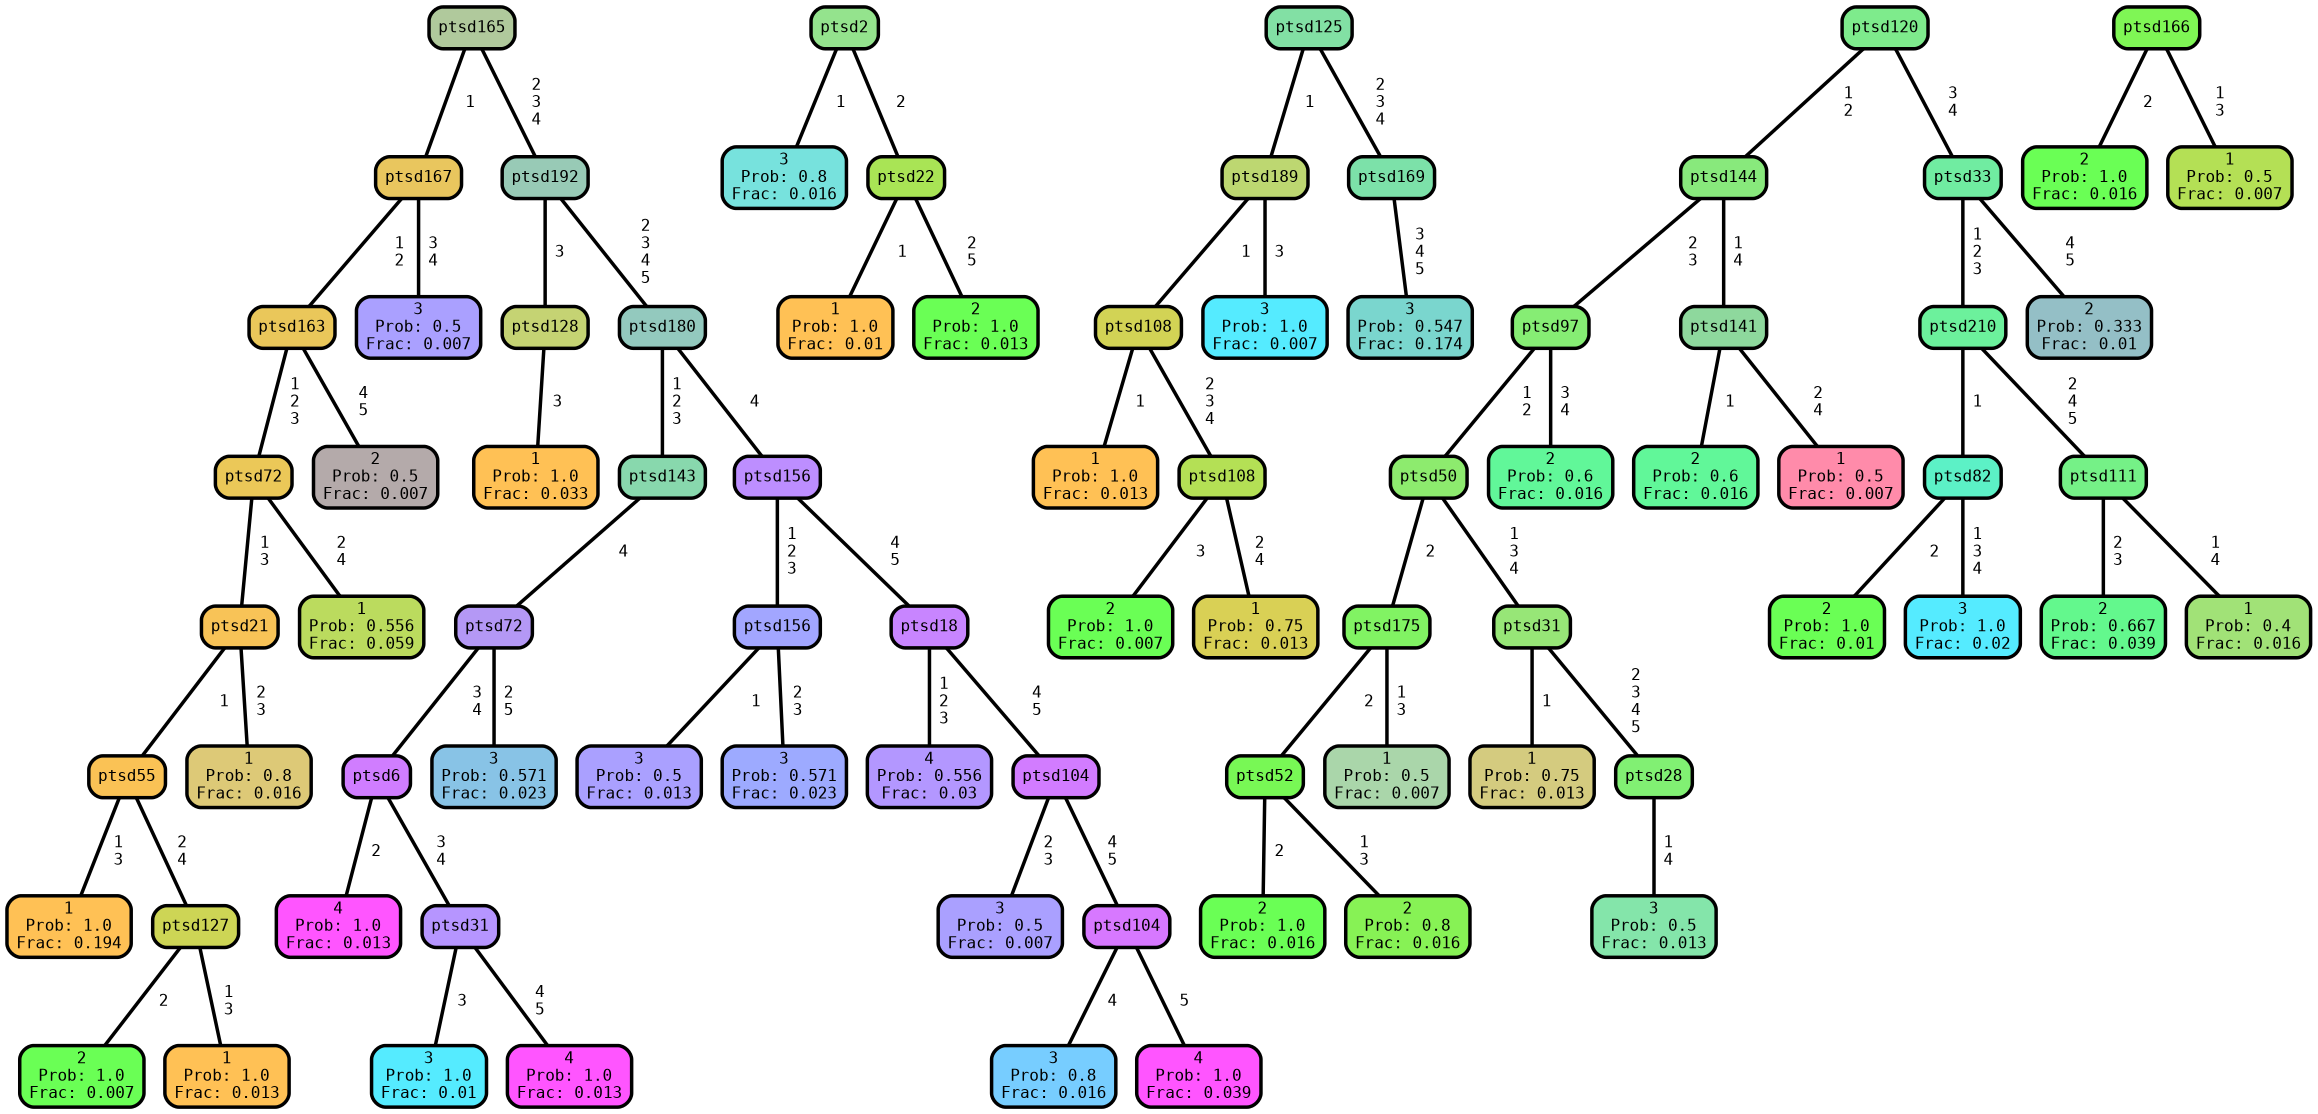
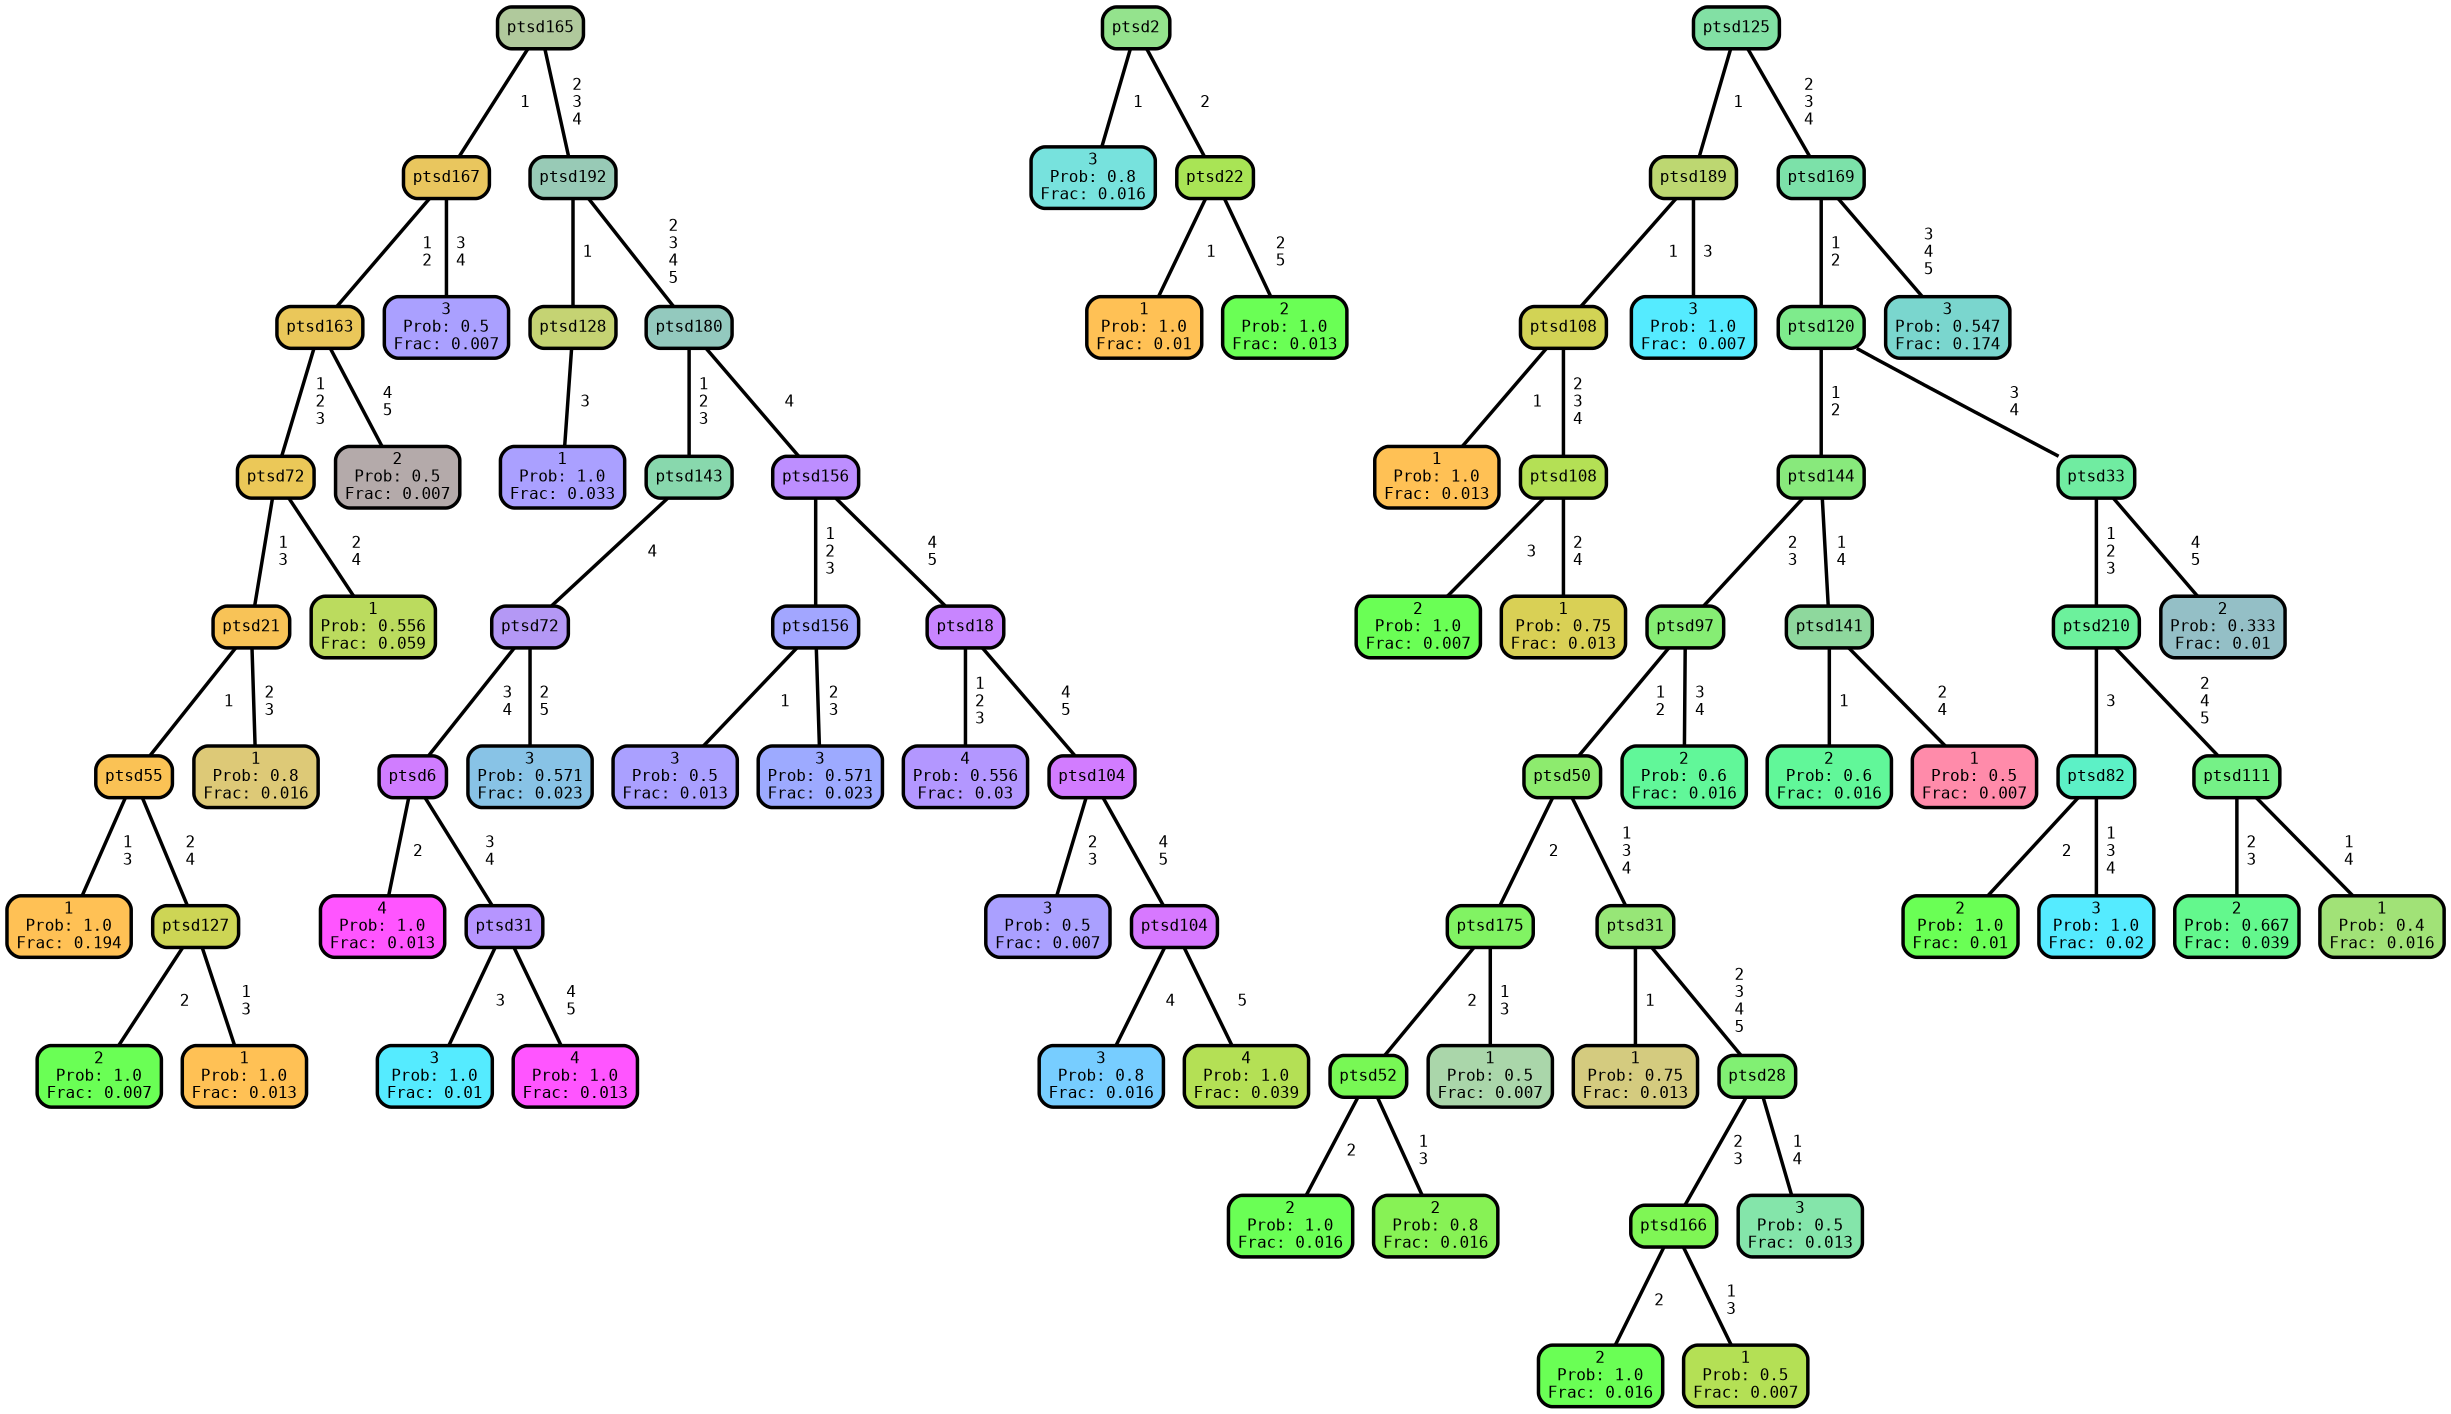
none -> (1821, 252)
(555, 253) -> (583, 253)
(1973, 402) -> (2106, 702)
(536, 477) -> (563, 477)
(1199, 1076) -> (1246, 1076)
none -> (1716, 1151)
